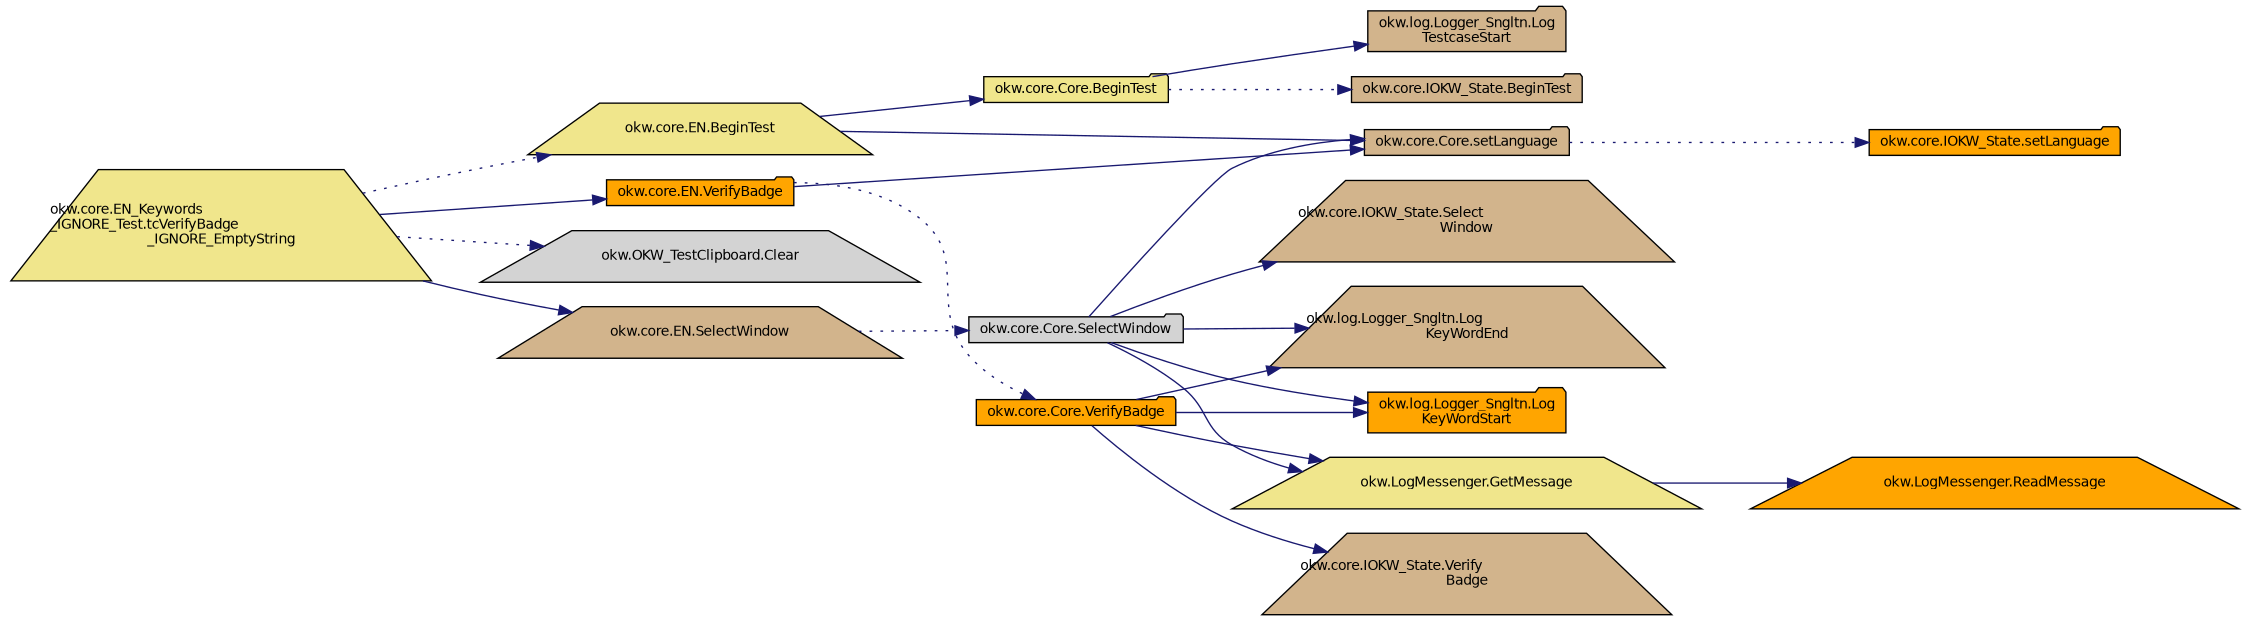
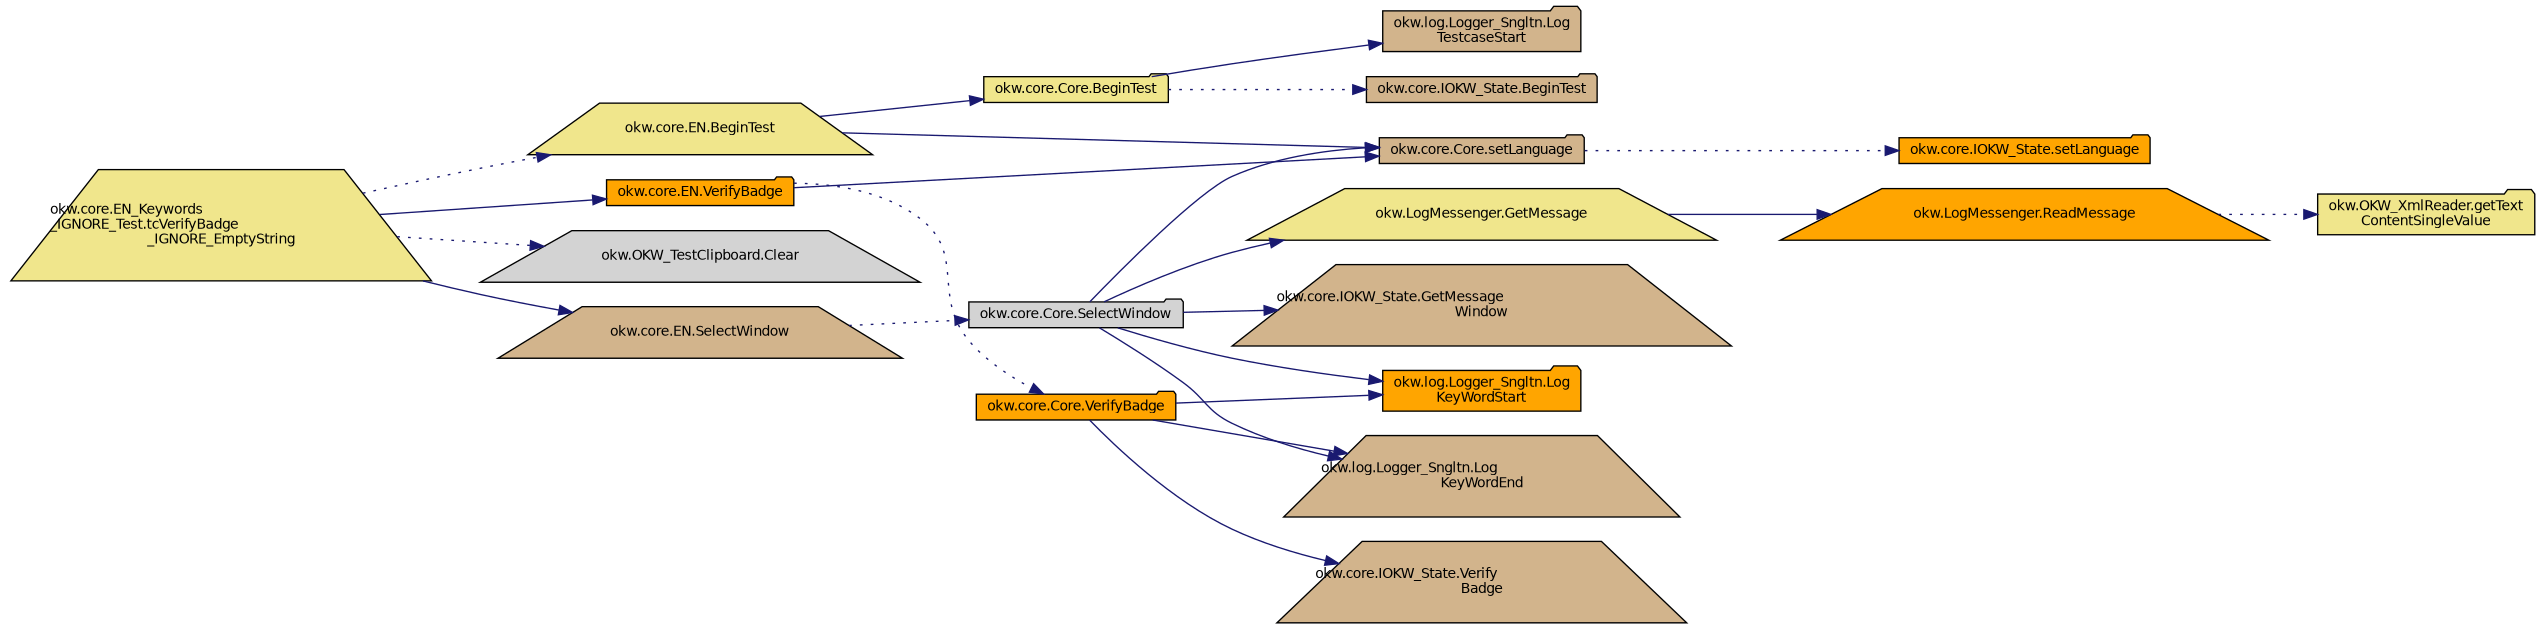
none -> (2426, 214)
(1467, 221) -> (1482, 305)
(1214, 442) -> none
